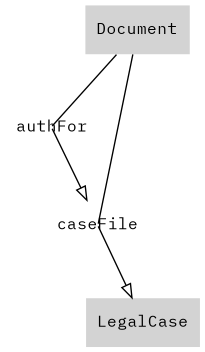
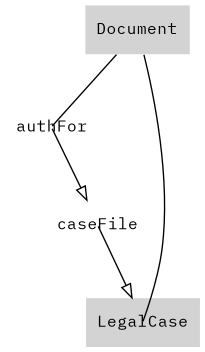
(116, 139) -> (164, 189)
